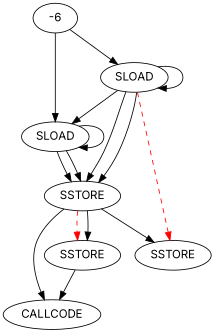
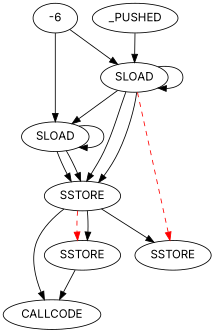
none -> (135, 18)
